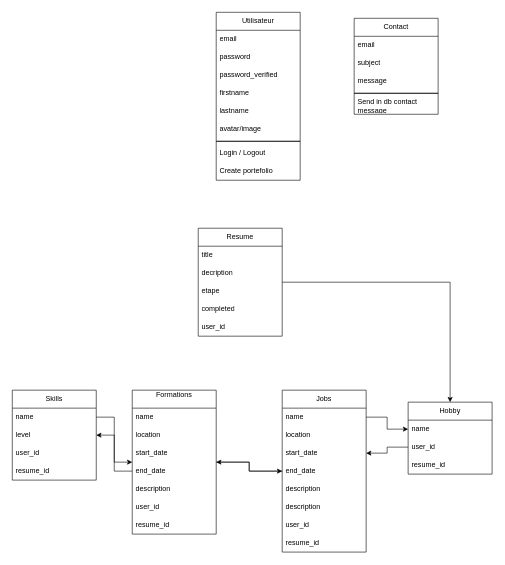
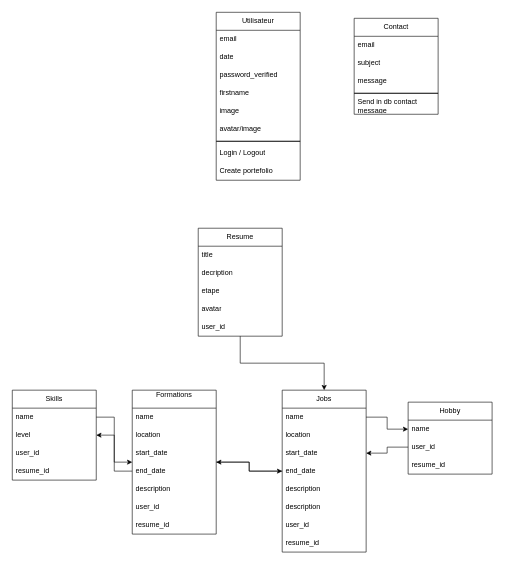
(236, 57) -> (228, 57)
(235, 111) -> (229, 111)
(449, 282) -> none
(219, 309) -> (214, 309)
none -> (240, 362)
